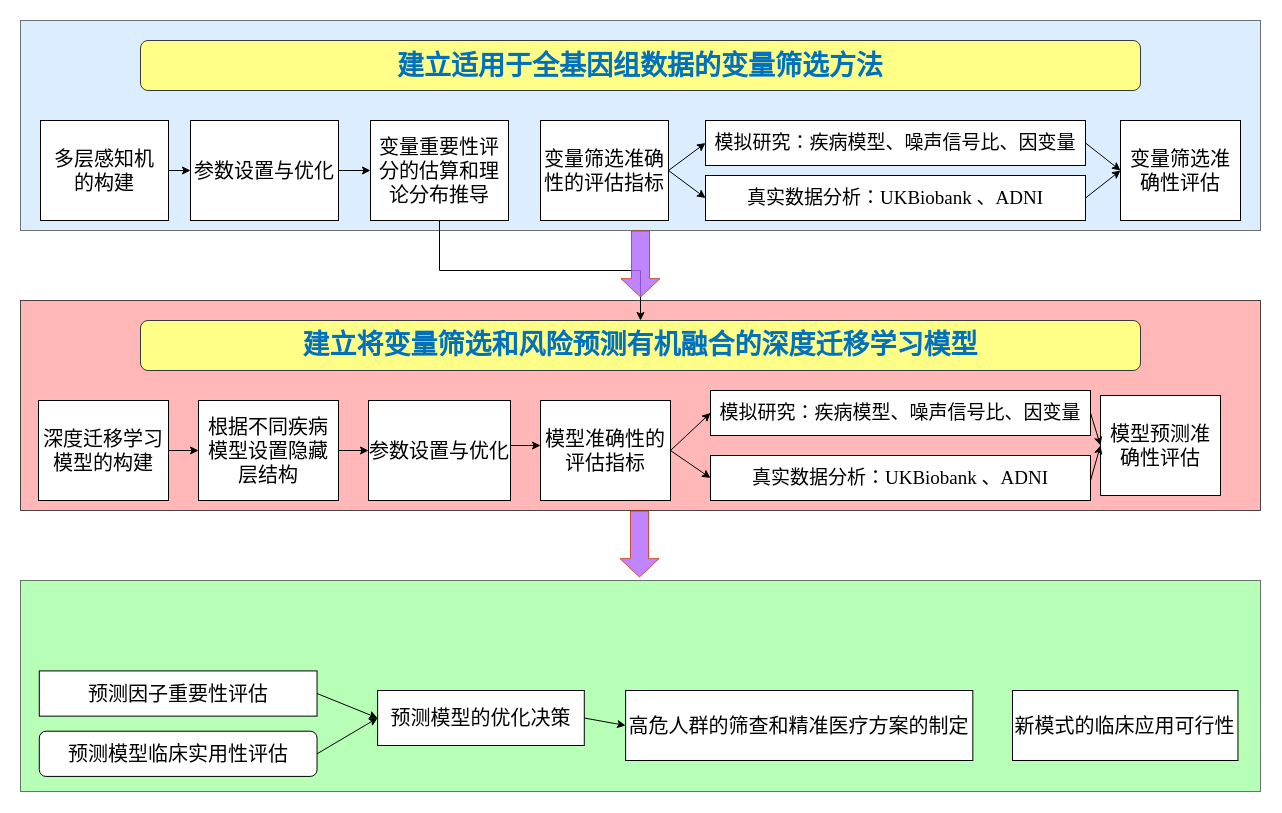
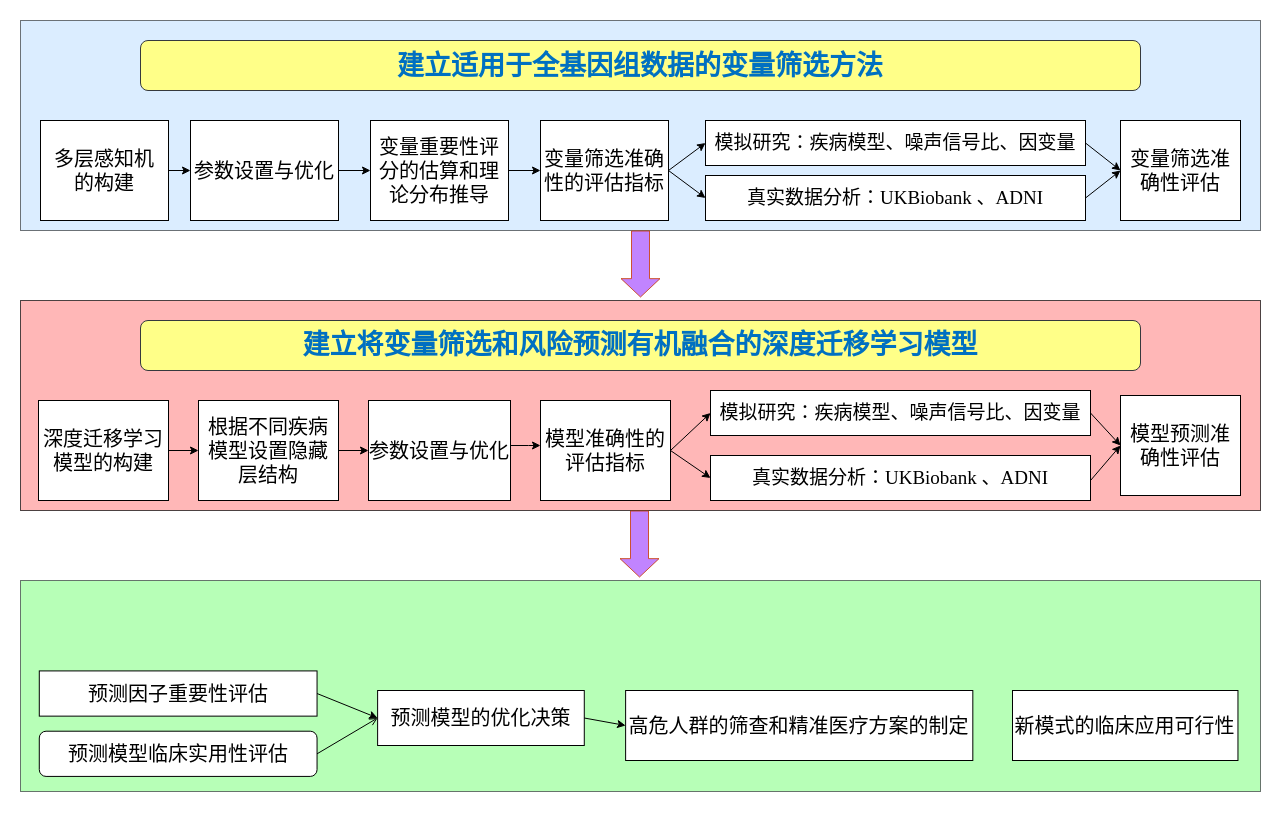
(511, 271) -> (529, 171)
(1161, 446) -> (1181, 446)
(370, 722) -> (372, 721)
